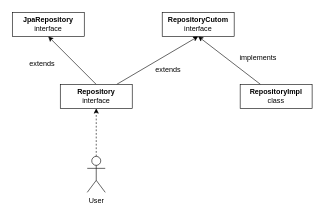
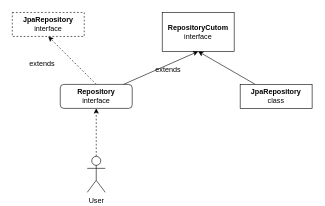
(48, 24) -> (48, 24)
(198, 24) -> (198, 32)
(258, 57) -> none
(74, 62) -> (74, 62)
(96, 96) -> (96, 96)
(276, 96) -> (276, 96)
